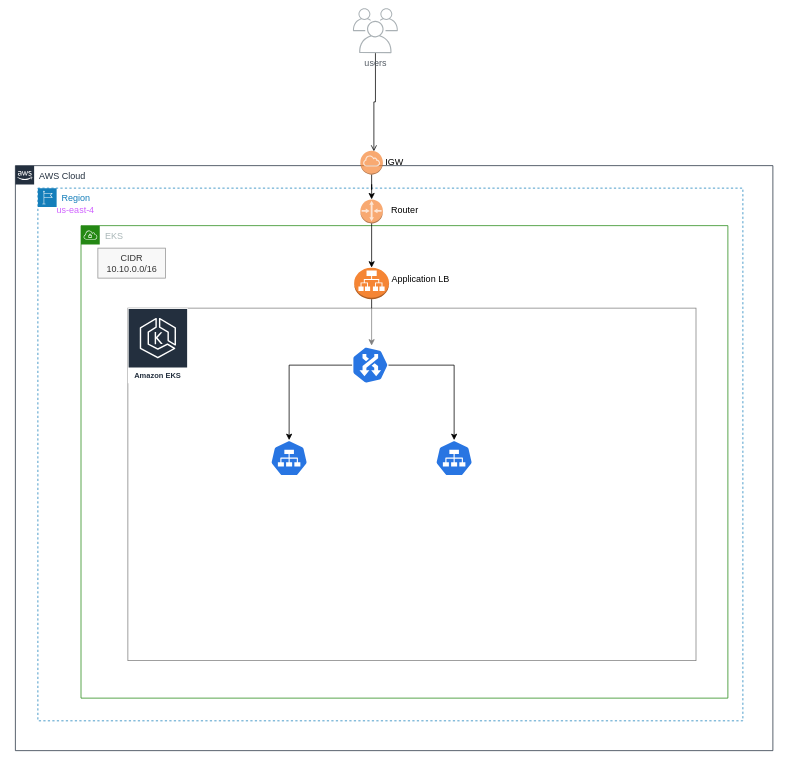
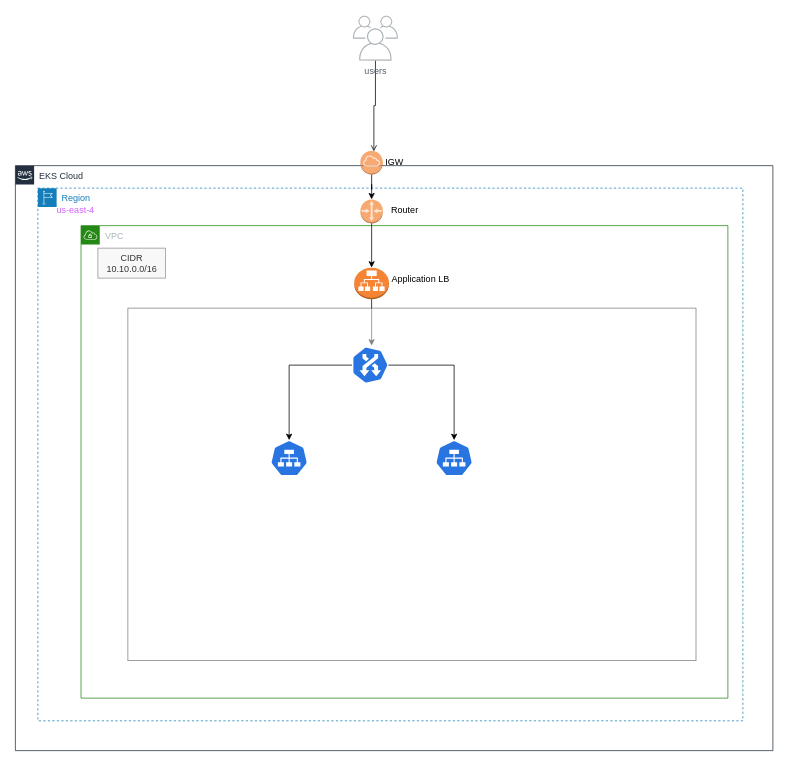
(375, 30) -> (375, 38)
(60, 176) -> (60, 176)
(113, 236) -> (113, 236)
(158, 345) -> none
